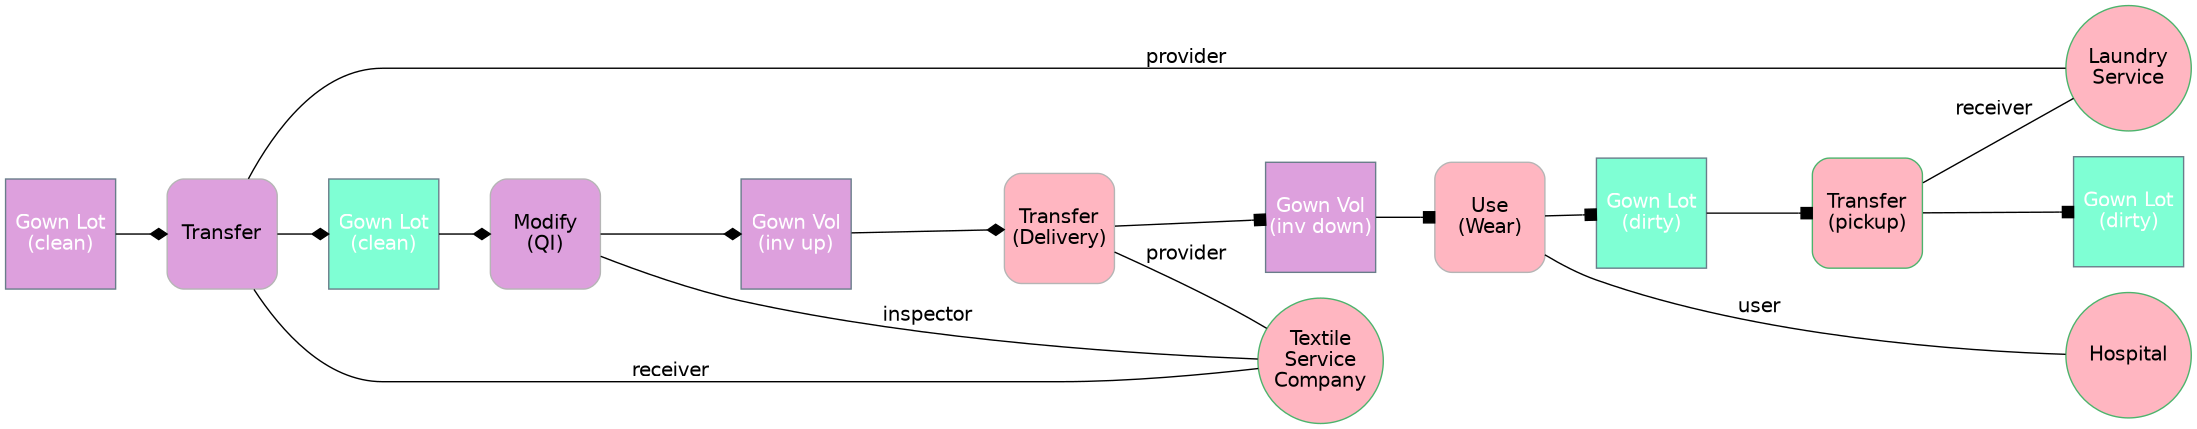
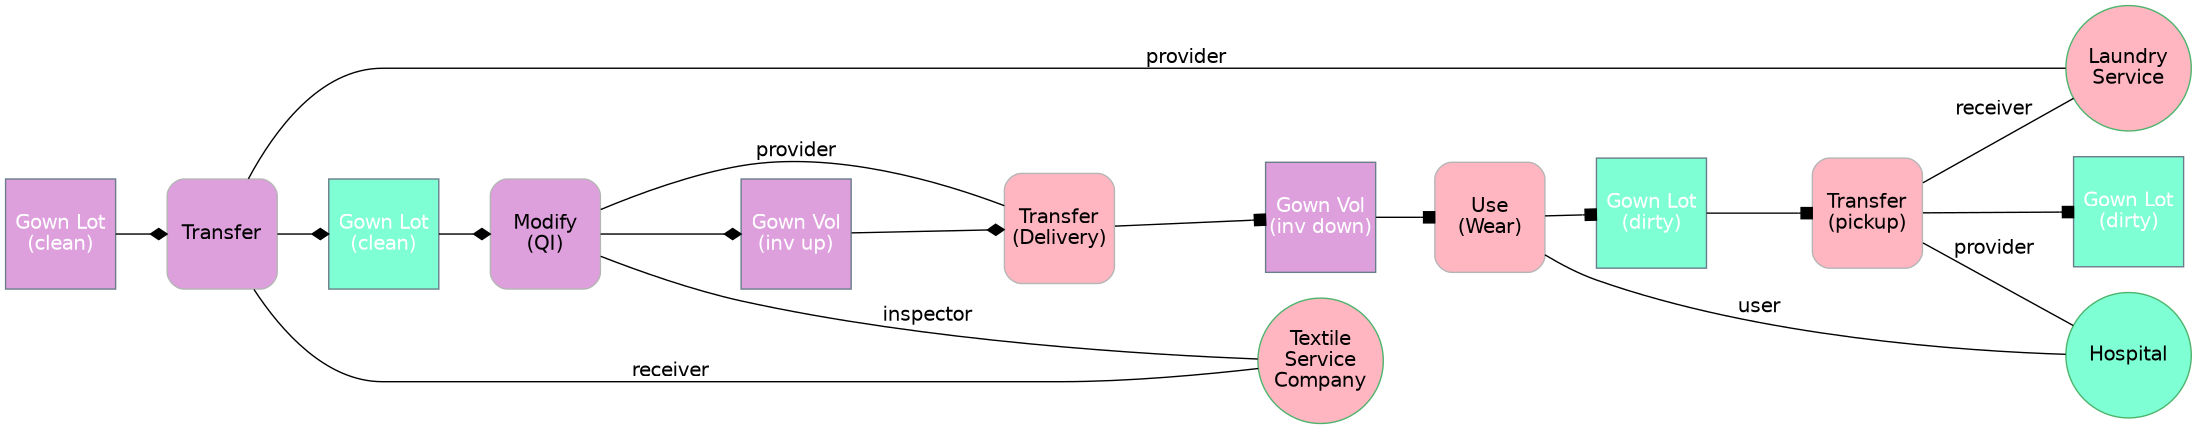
(1867, 213) -> (1867, 213)
none -> (1998, 284)
(1192, 288) -> (802, 162)
(2129, 355) -> (2129, 355)
